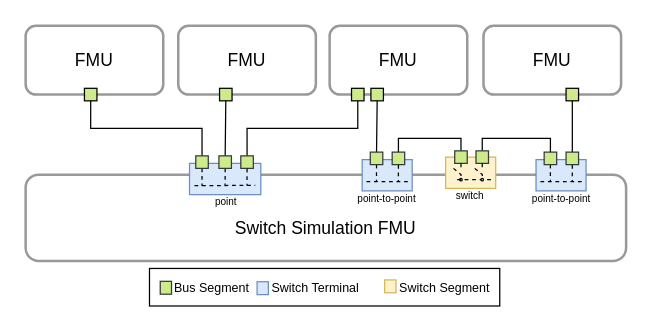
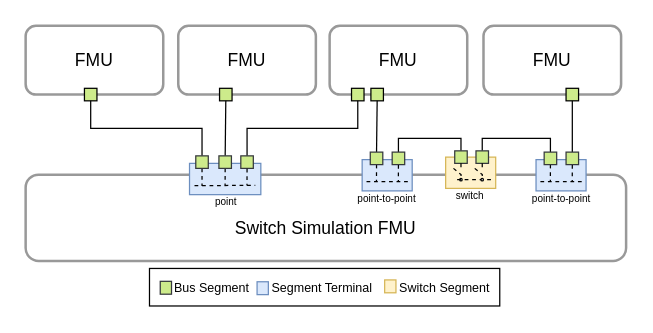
(318, 287) -> (323, 287)
